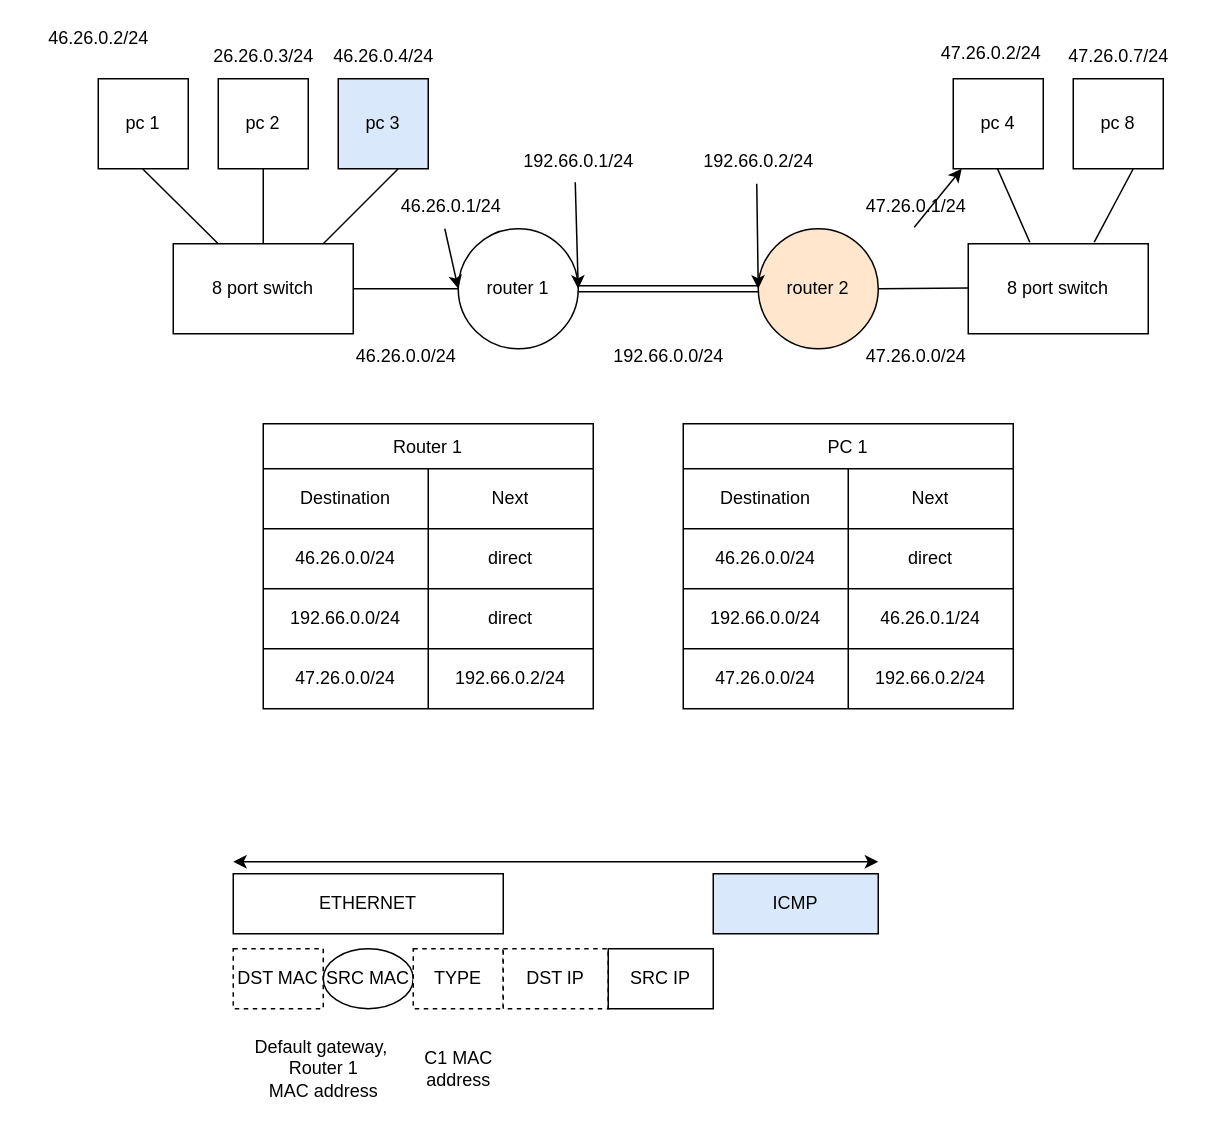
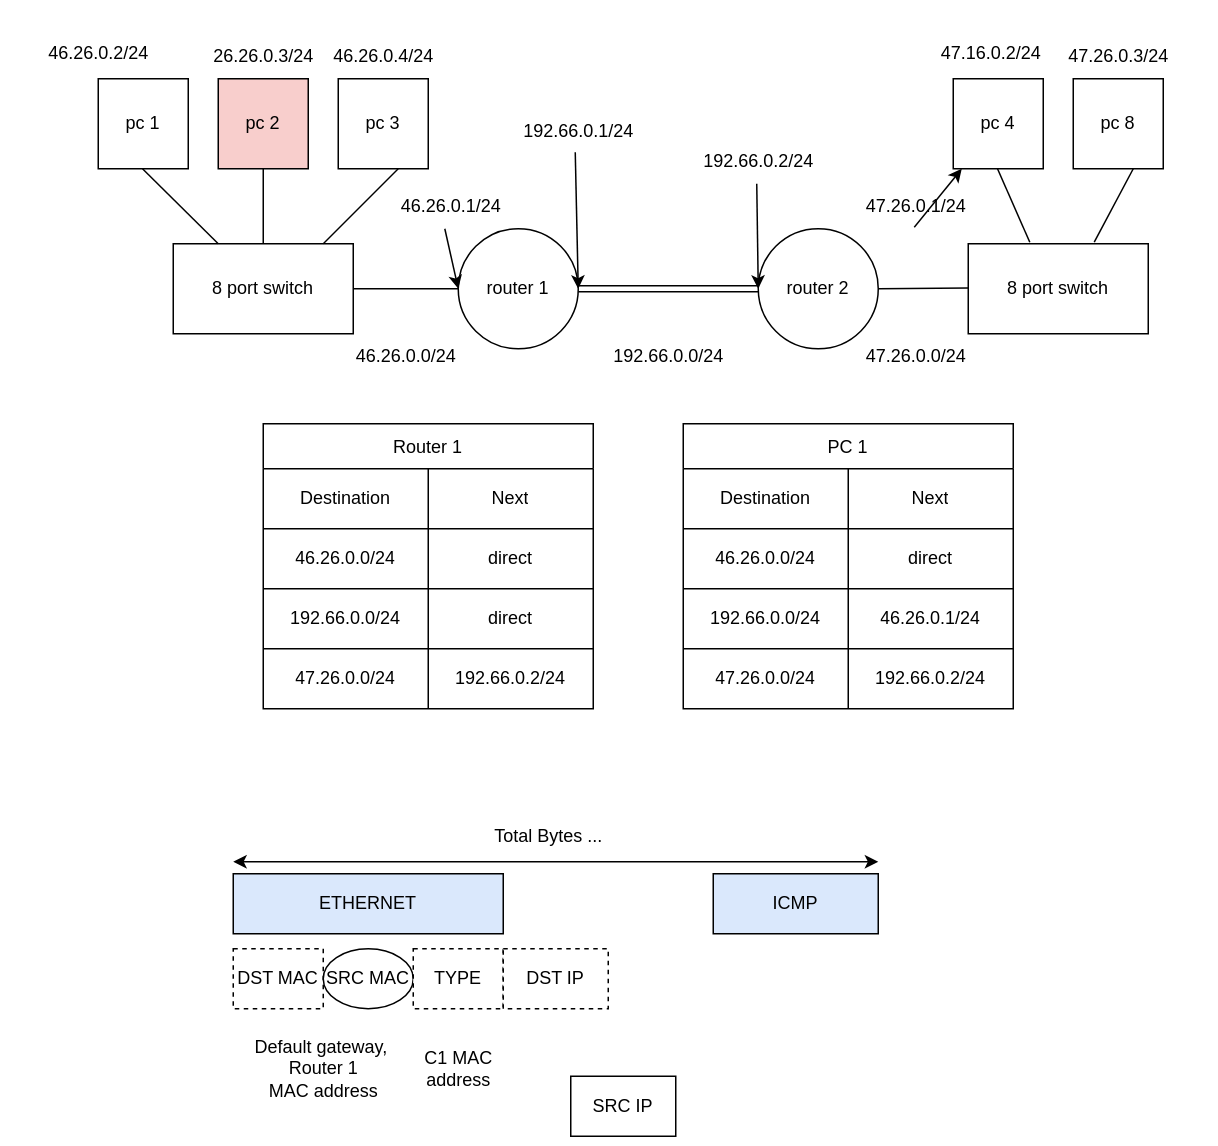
(98, 38) -> (98, 53)
(992, 53) -> (992, 53)
(1119, 56) -> (1119, 56)
(263, 124) -> (263, 124)
(383, 124) -> (383, 124)
(578, 161) -> (578, 131)
(818, 289) -> (818, 289)
none -> (548, 836)
(368, 904) -> (368, 904)
(661, 979) -> (623, 1106)
